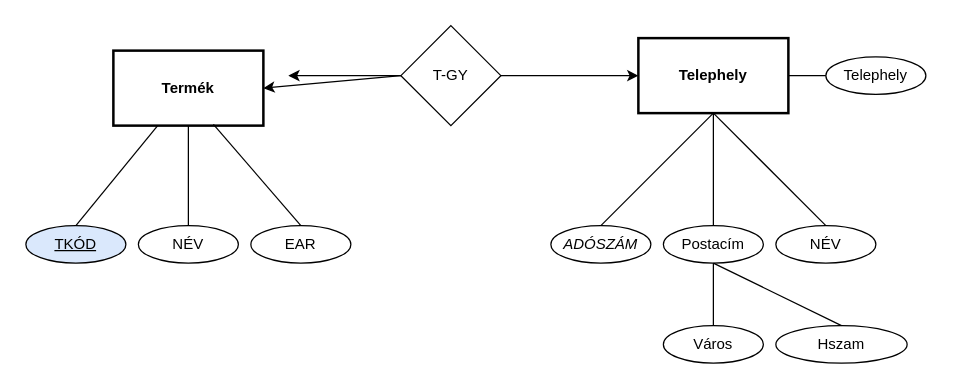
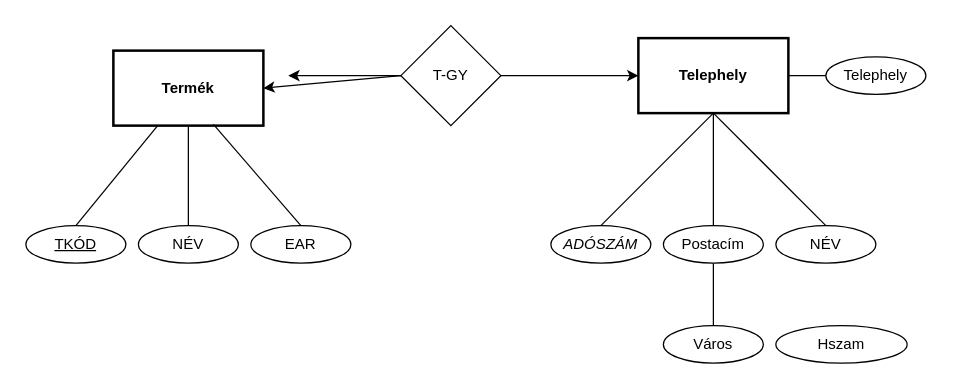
(76, 244) -> (76, 244)
(778, 295) -> none
